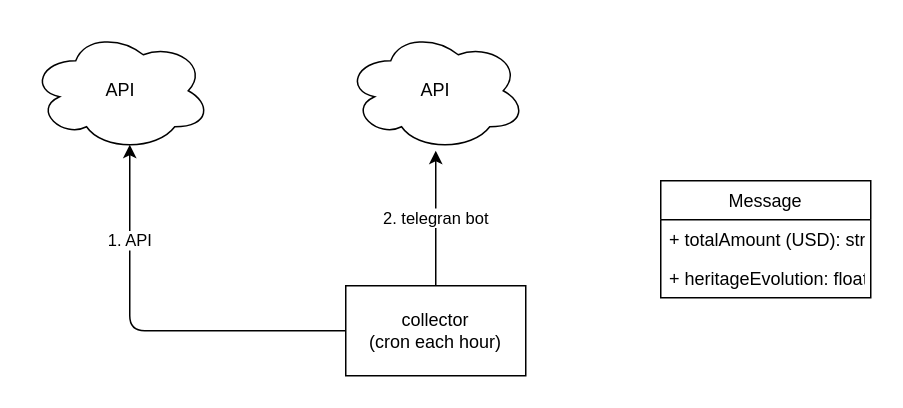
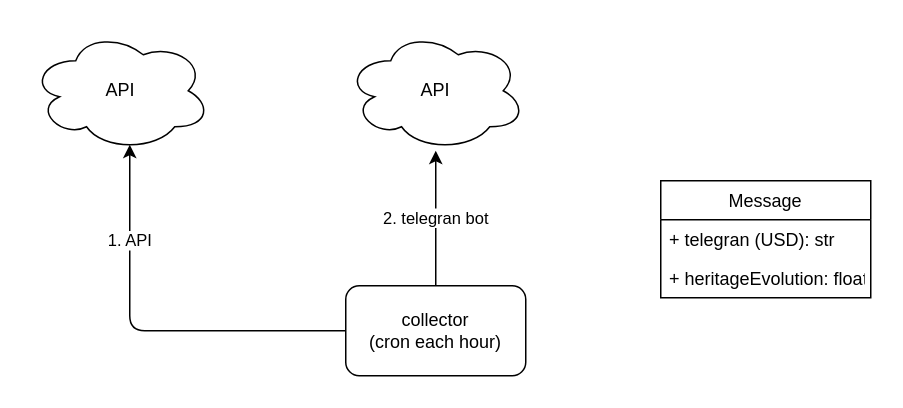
(778, 240) -> (763, 240)
(436, 331) -> (436, 331)
